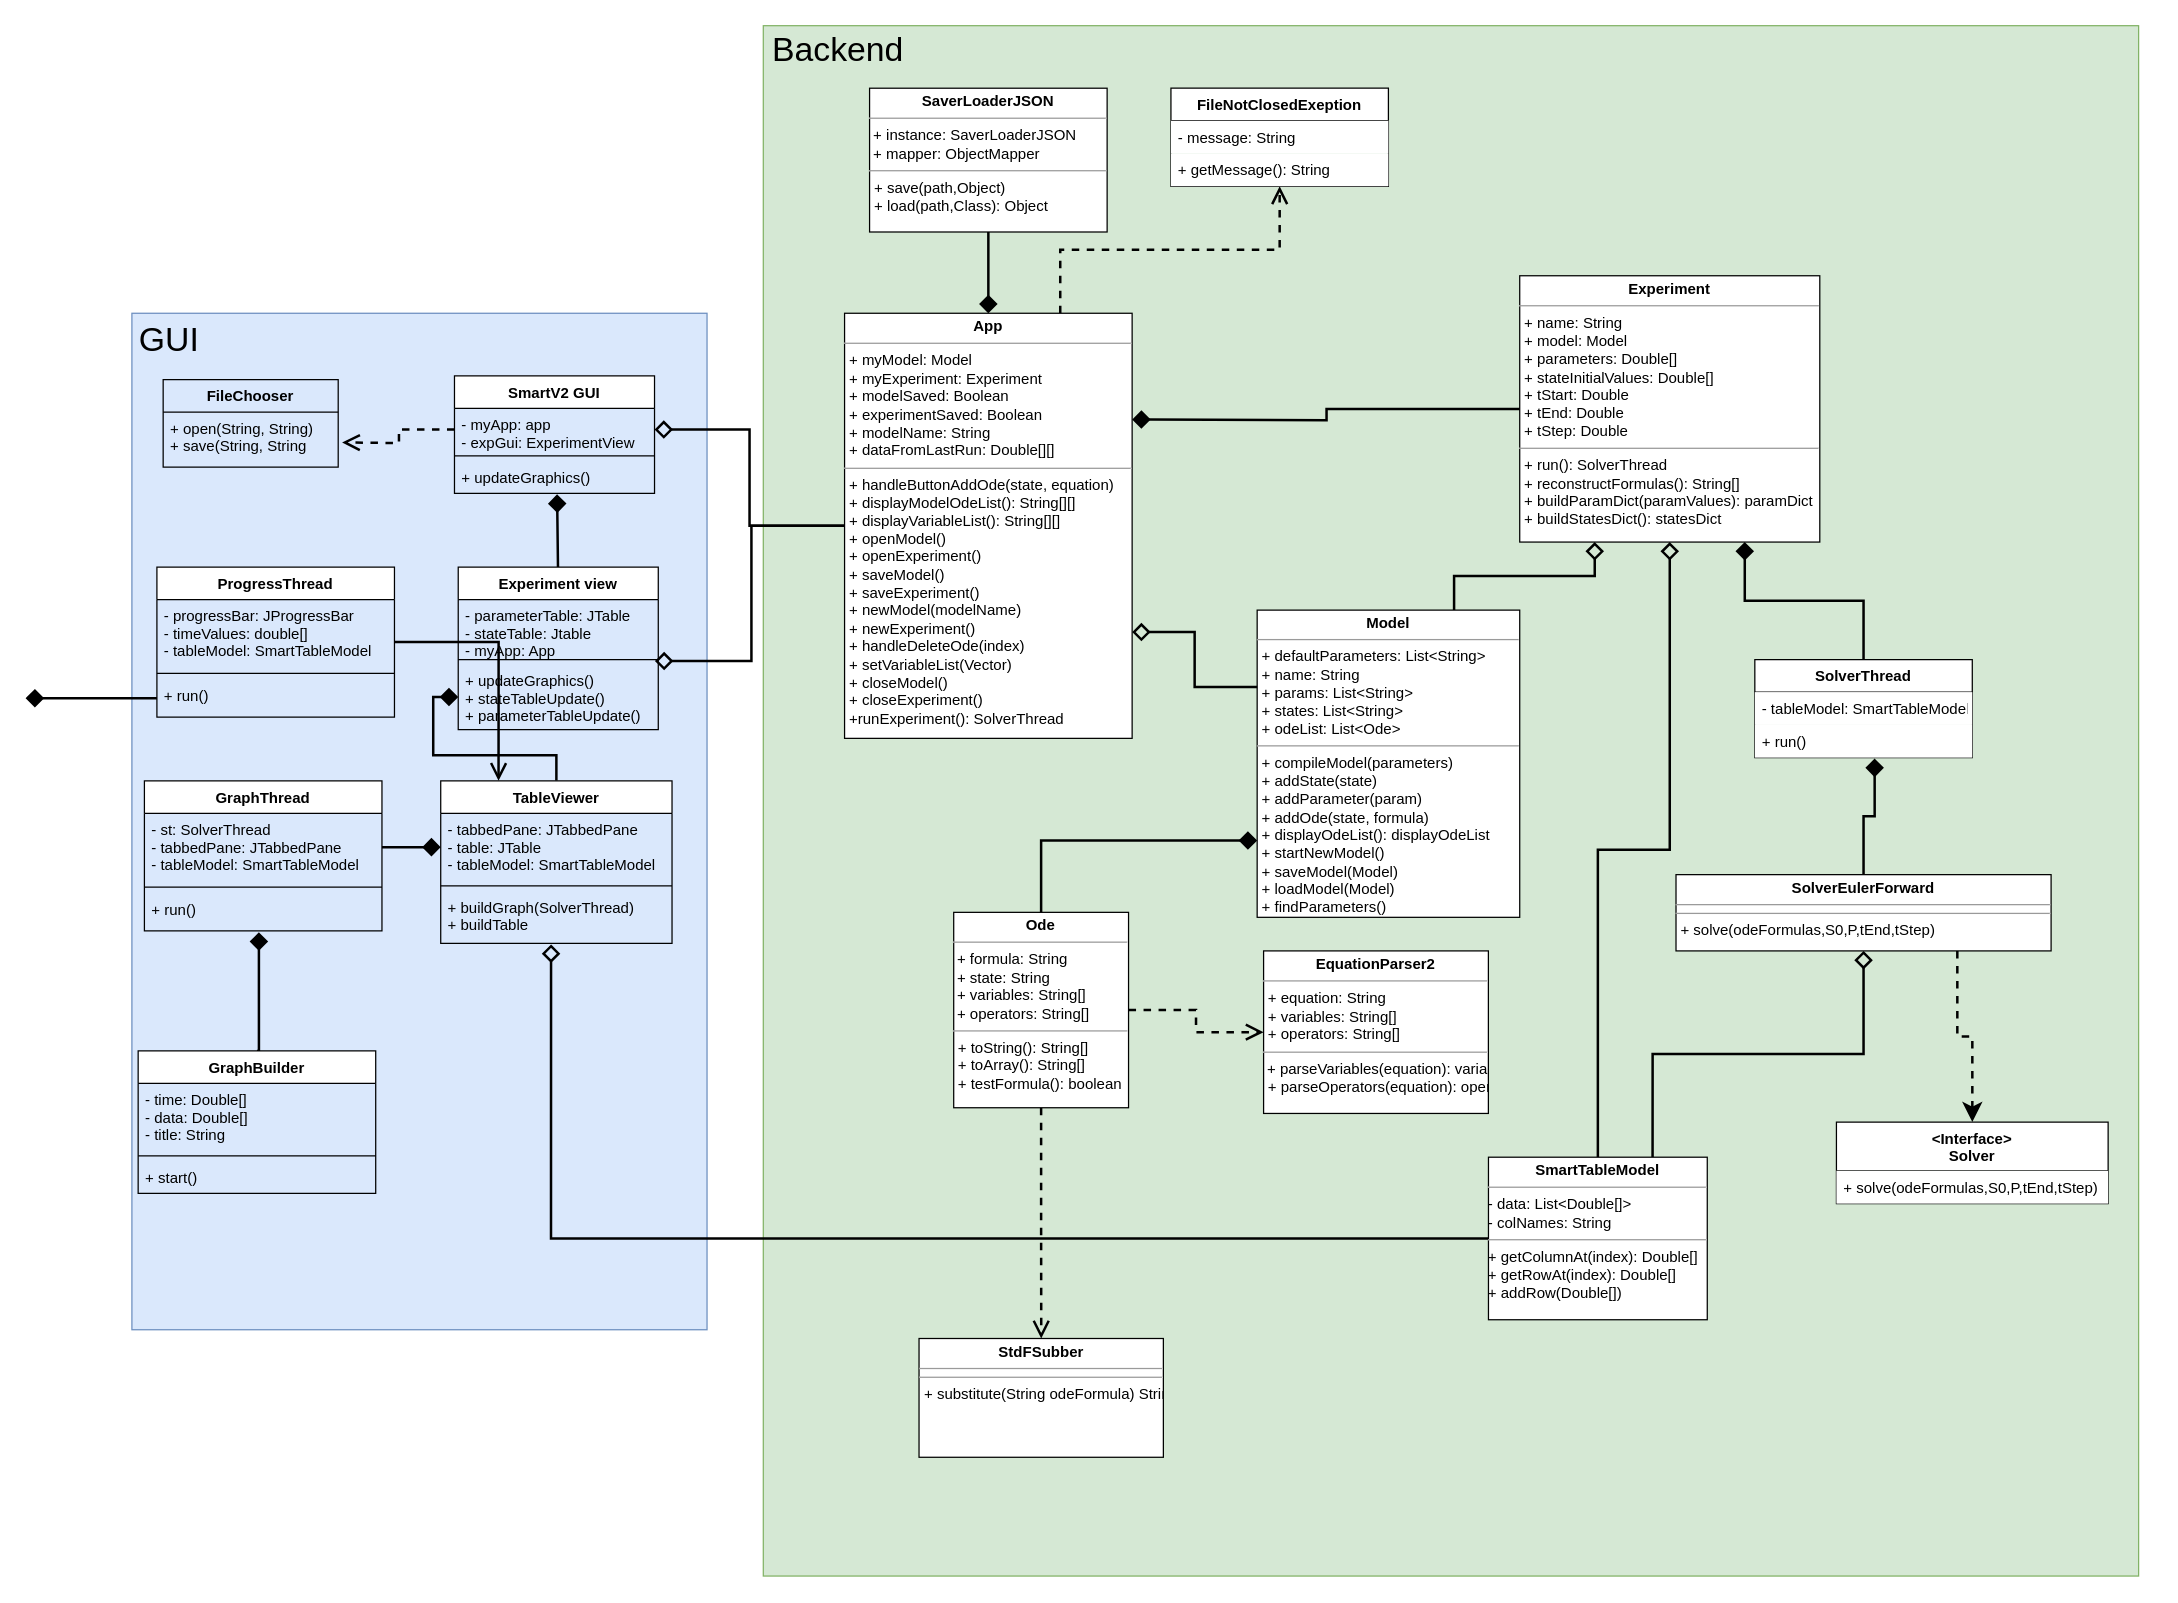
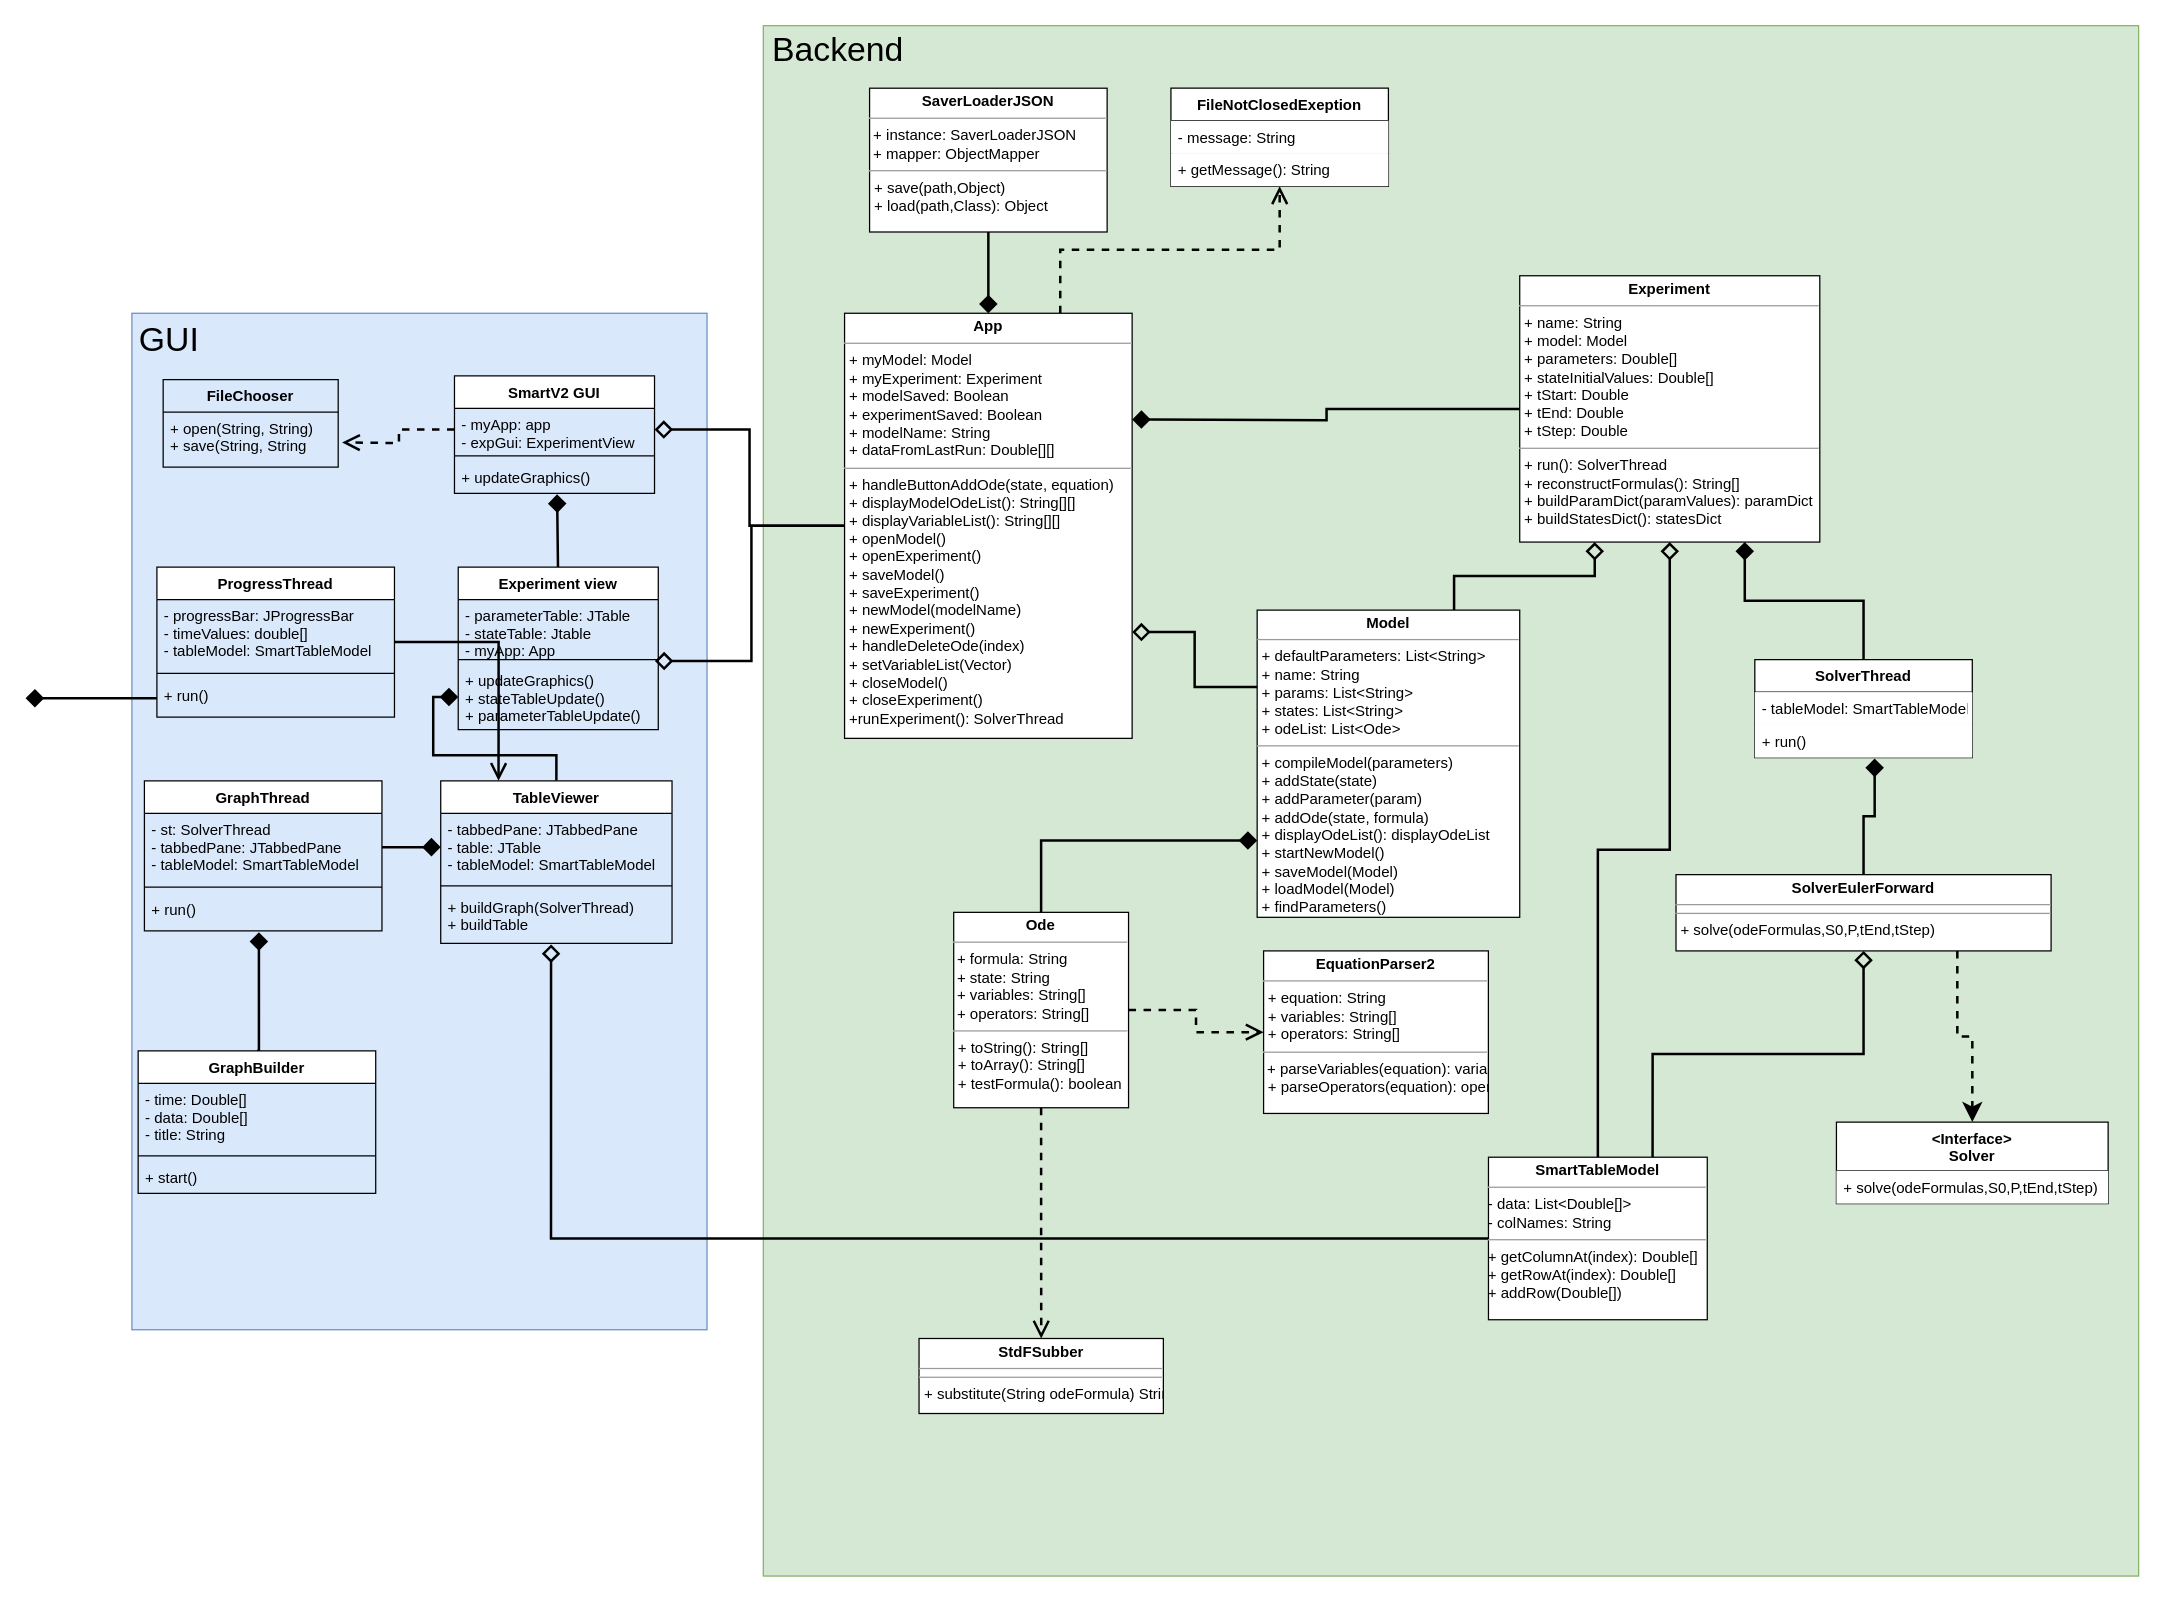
(1041, 1398) -> (1041, 1376)
